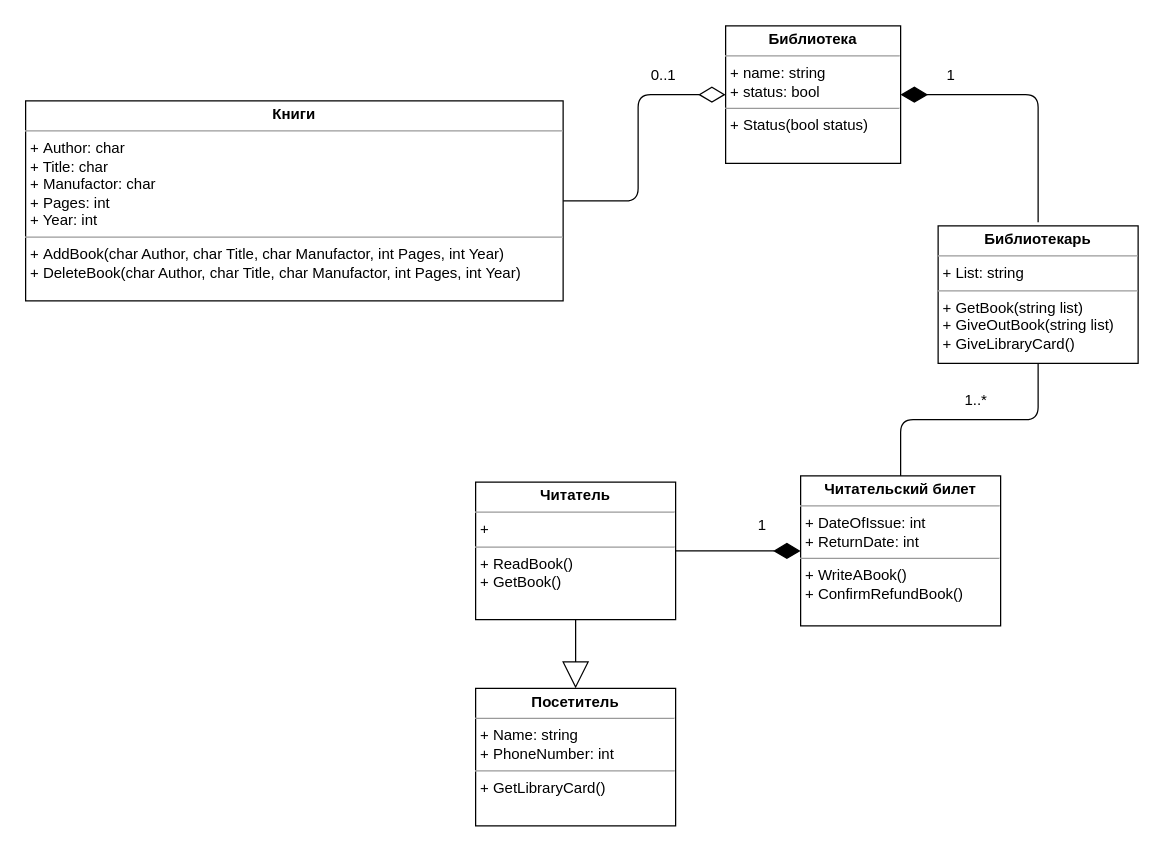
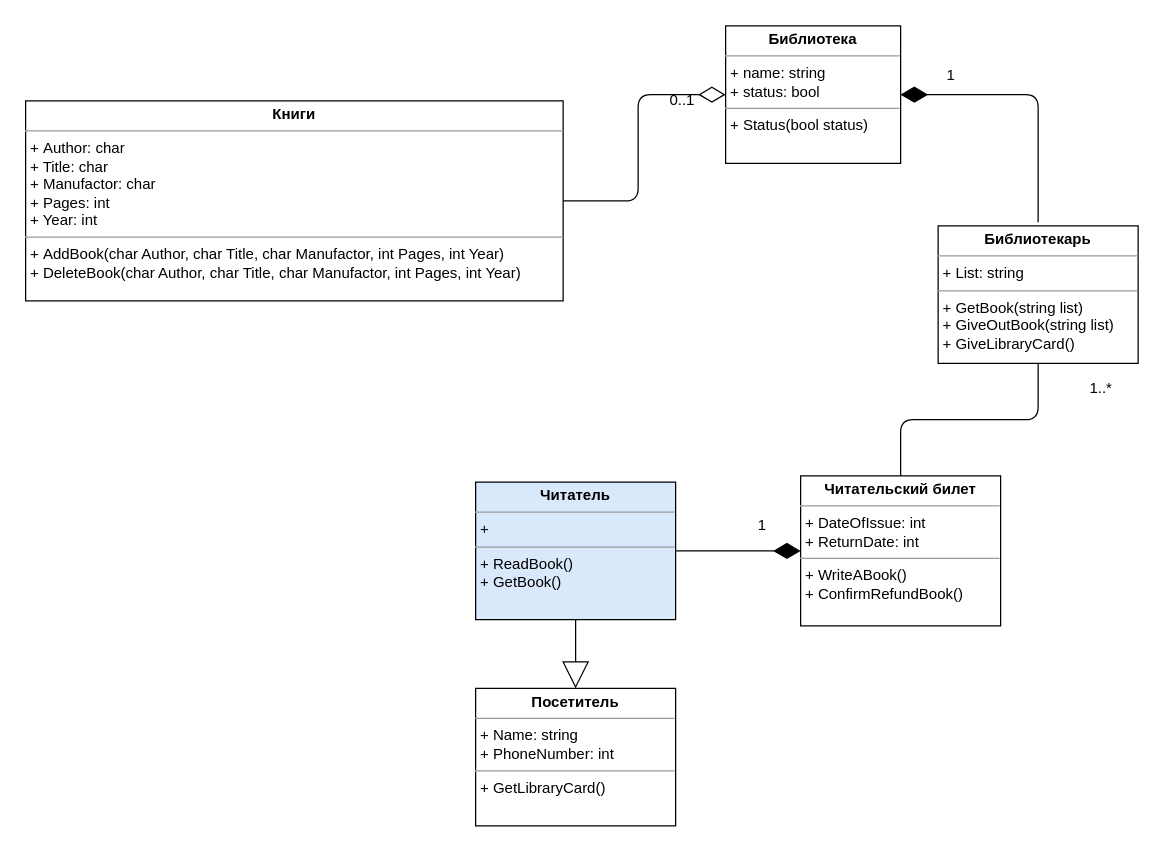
(663, 76) -> (682, 101)
(976, 401) -> (1101, 388)
(576, 551) -> (576, 551)
